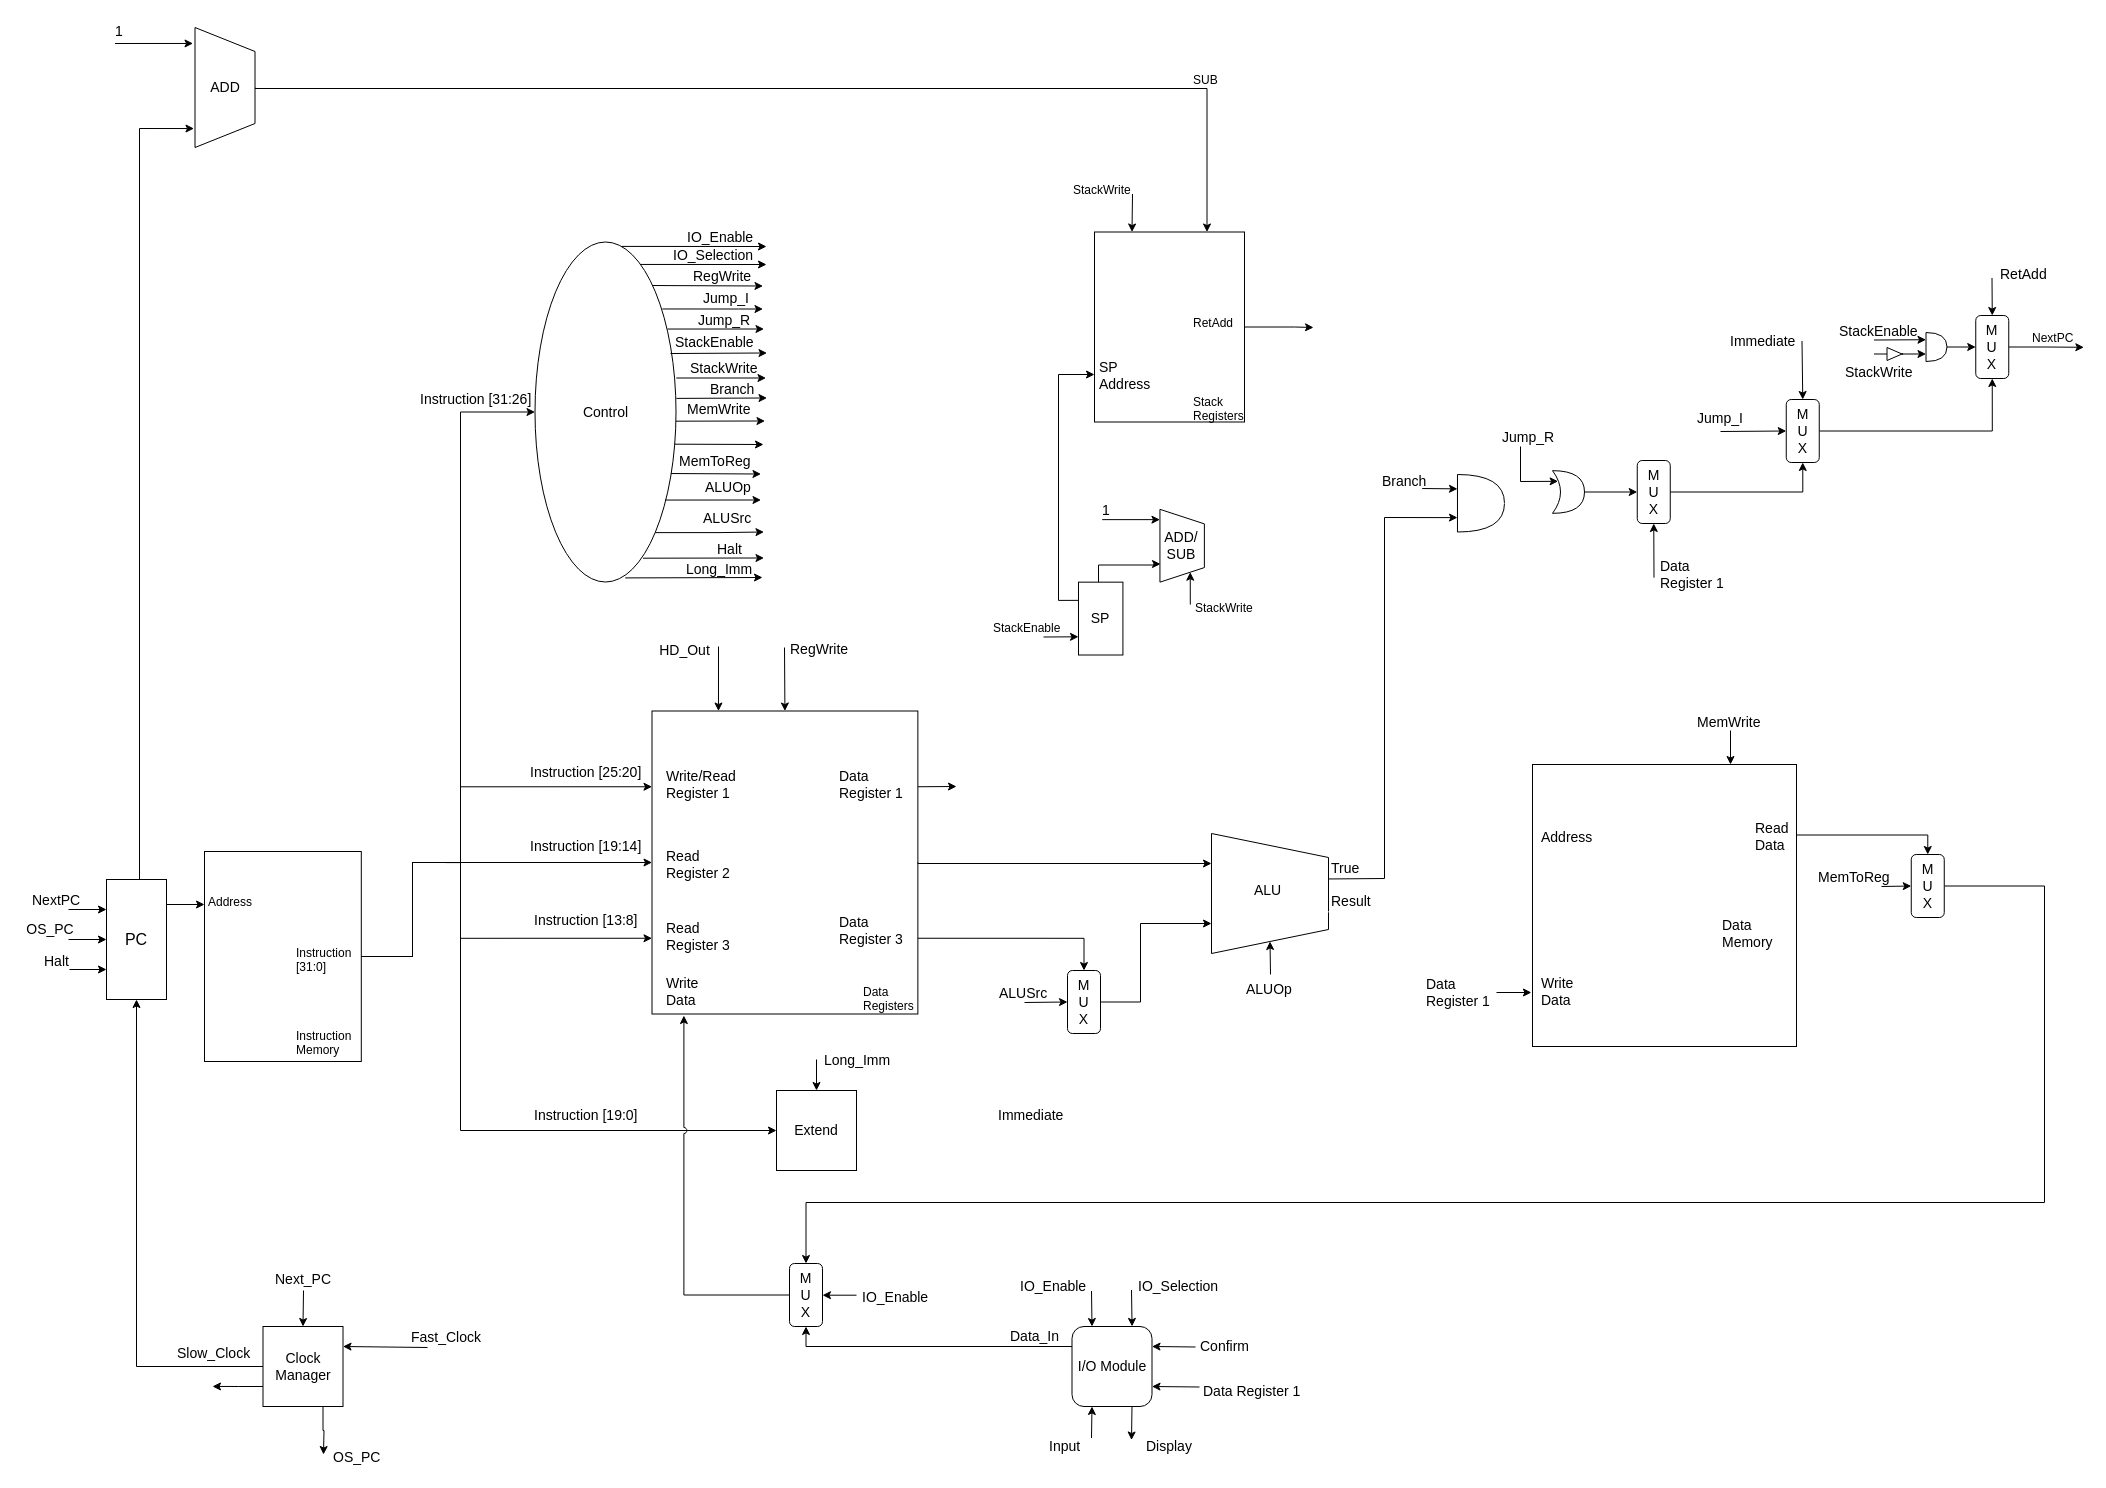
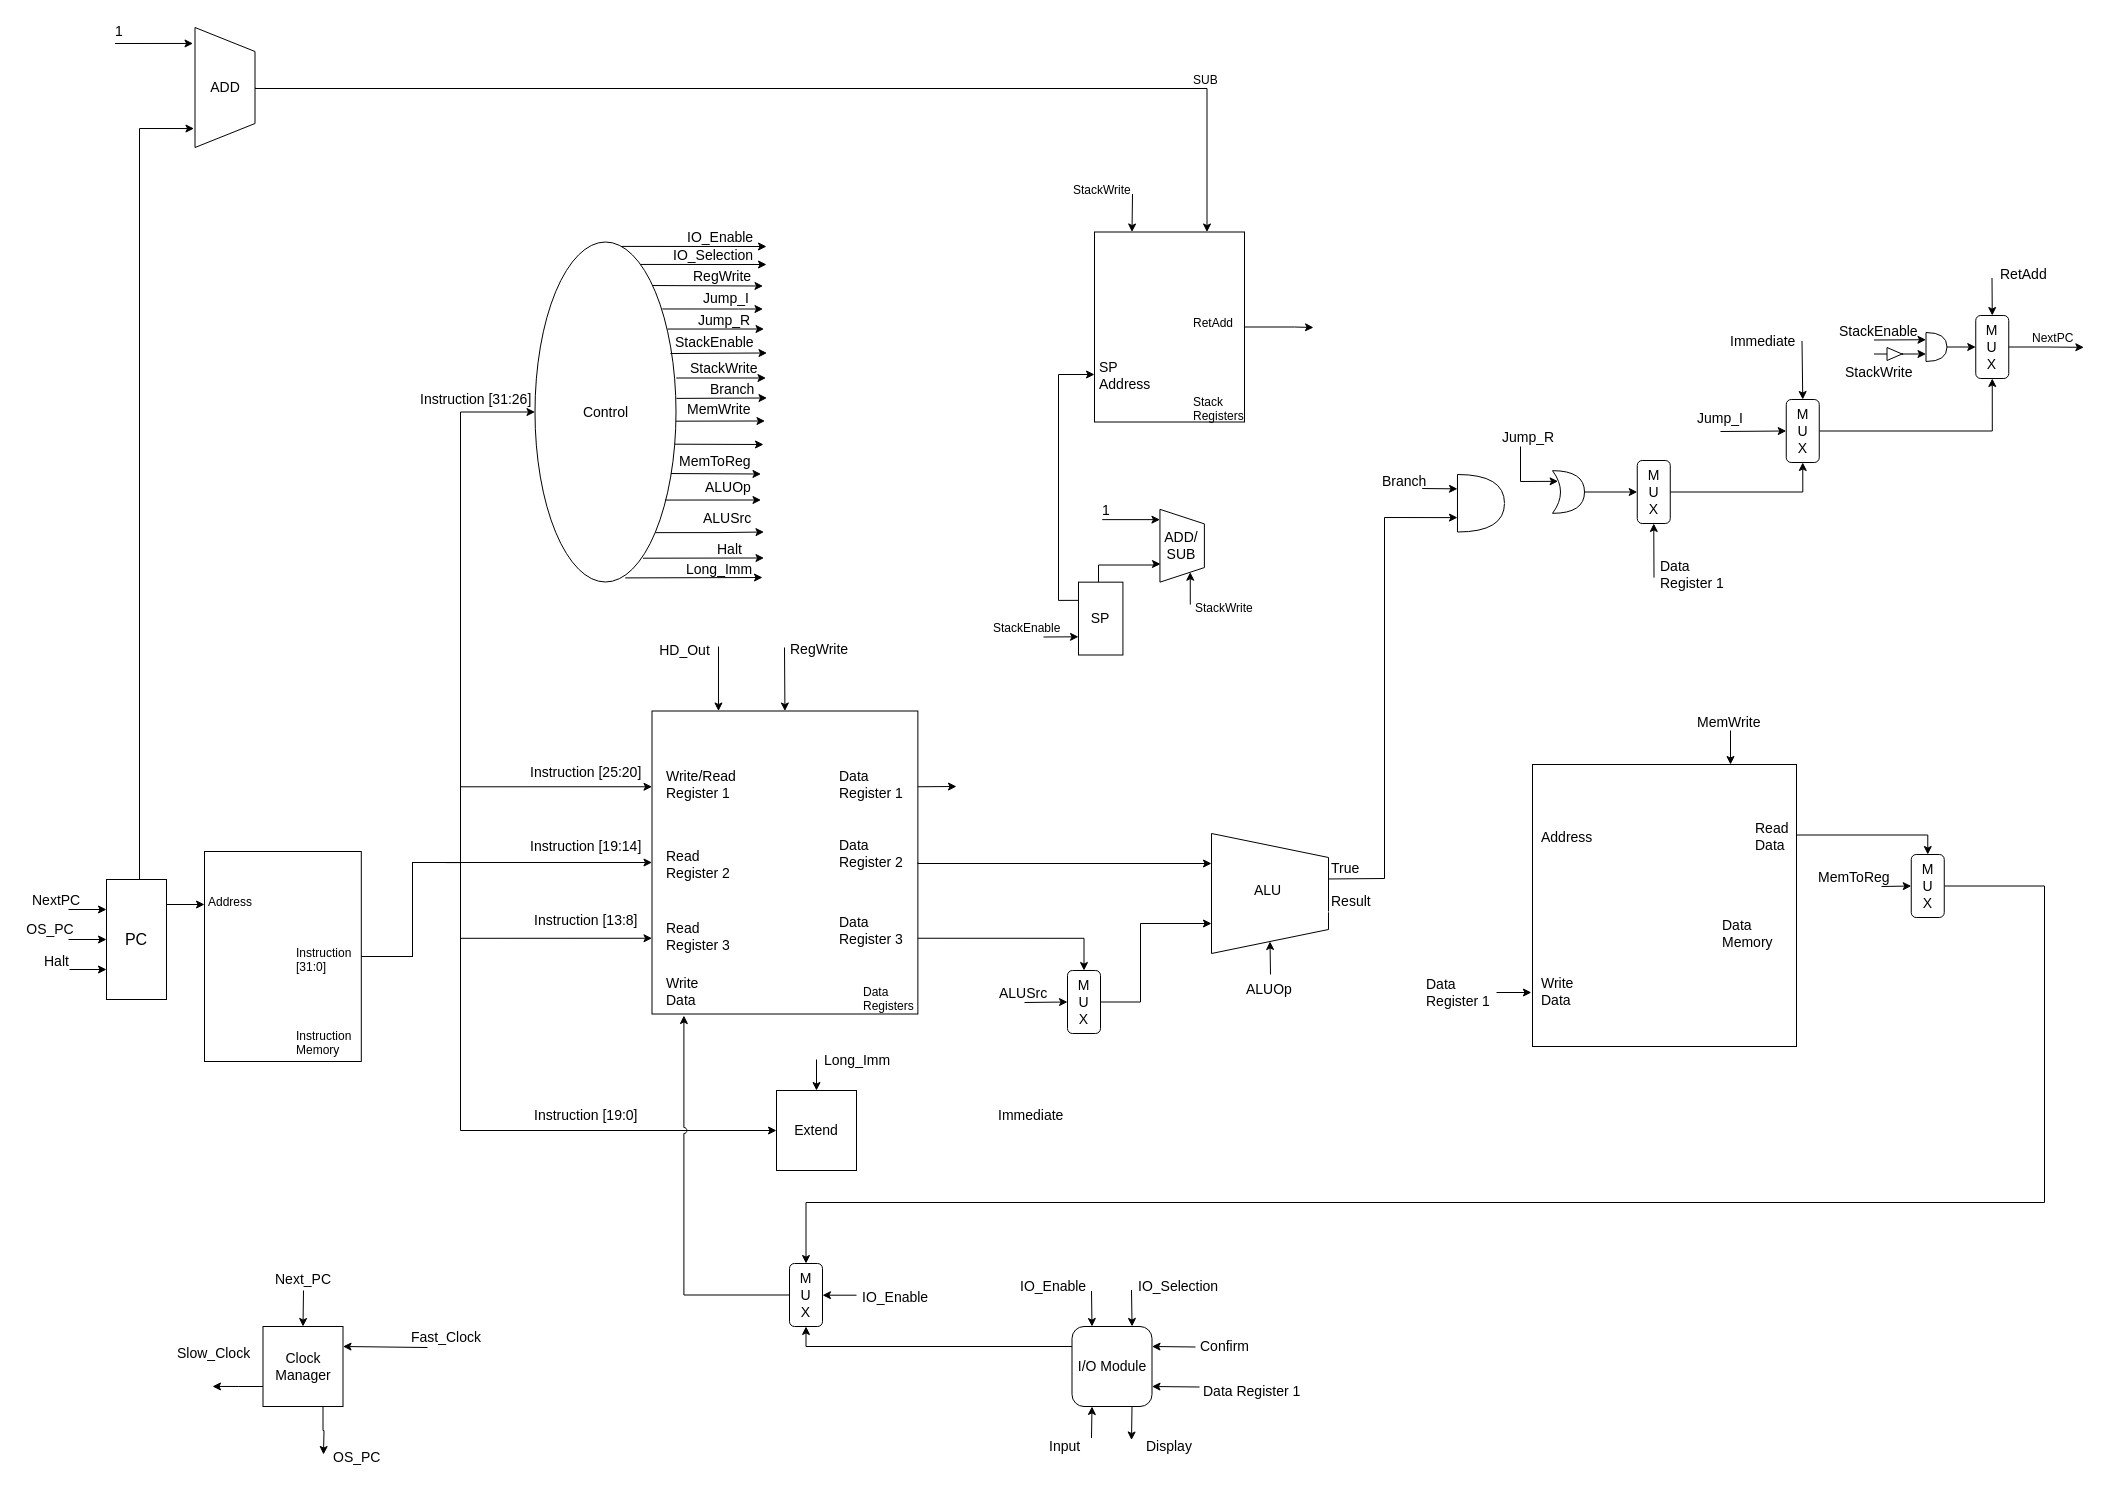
none -> (874, 852)
(137, 1249) -> none
(1038, 1334) -> none
